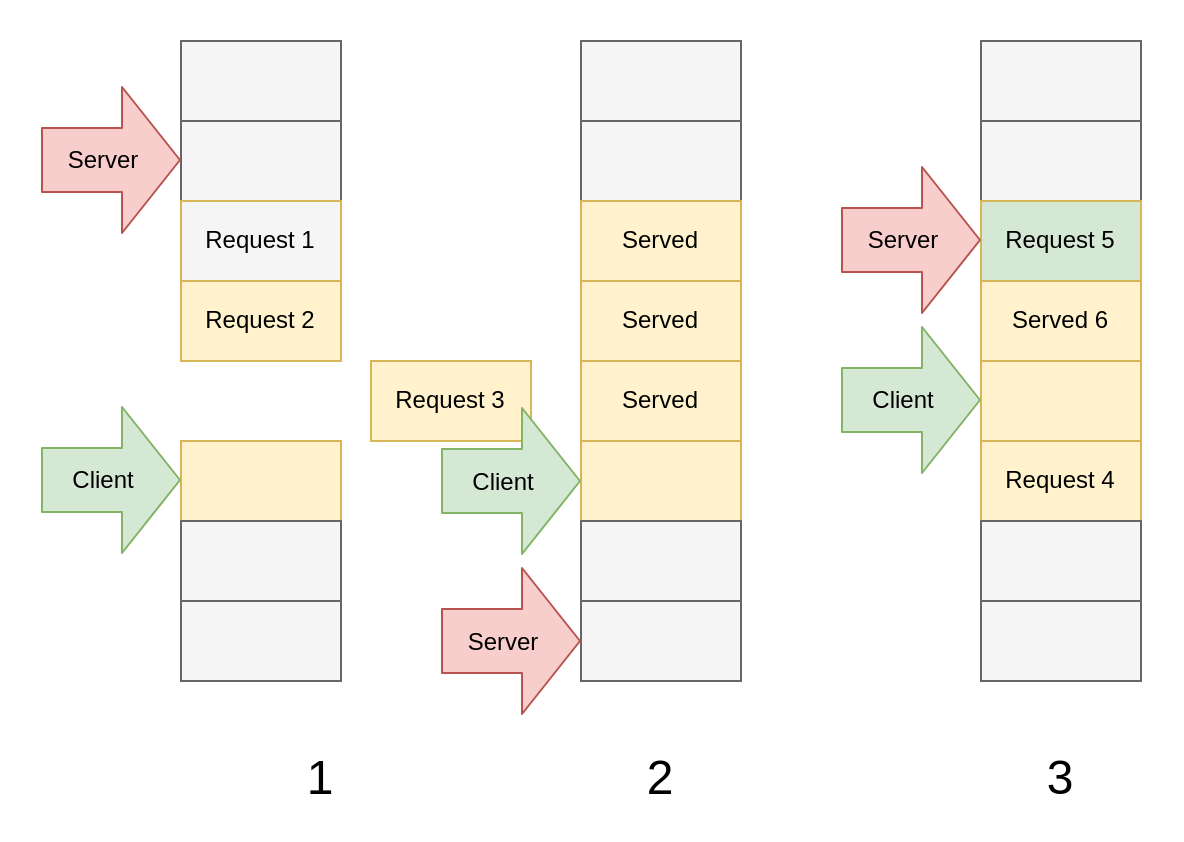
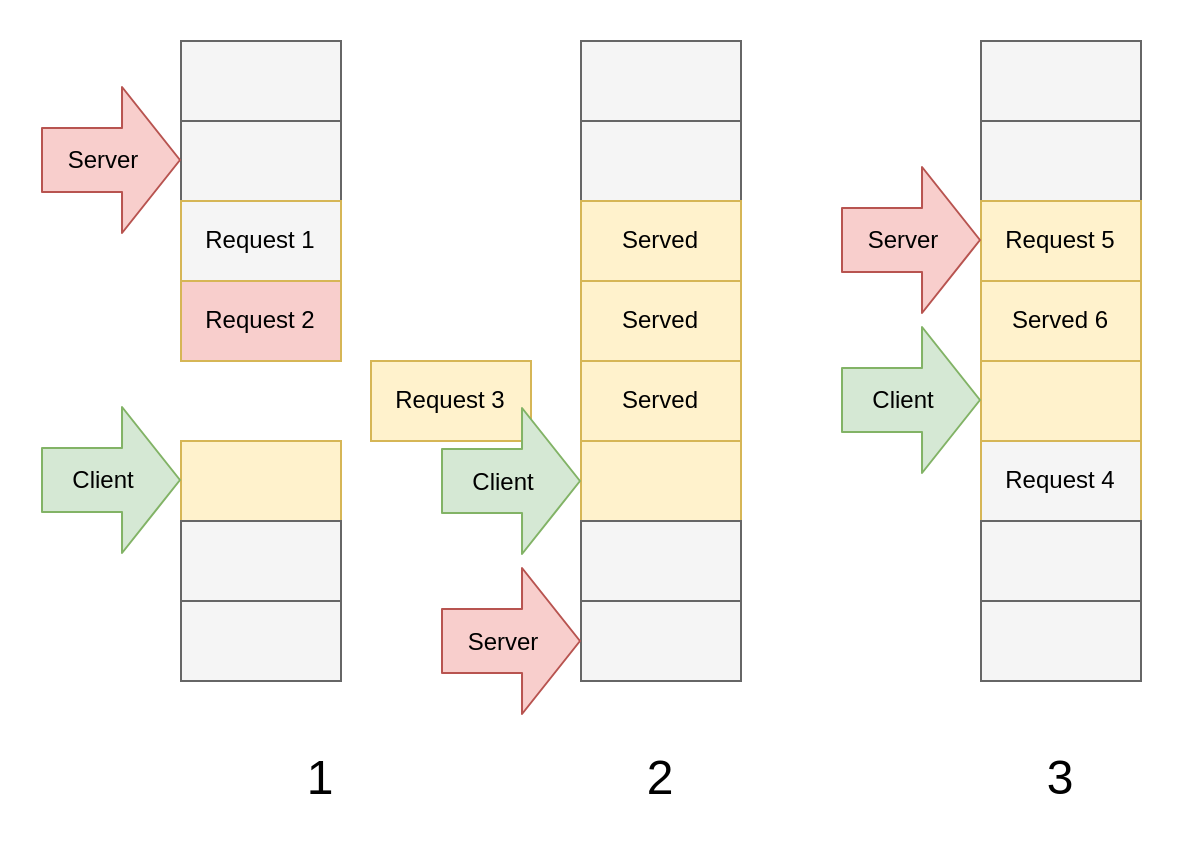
(1061, 241) -> (1061, 241)
(261, 321) -> (261, 321)
(1061, 481) -> (1061, 481)
